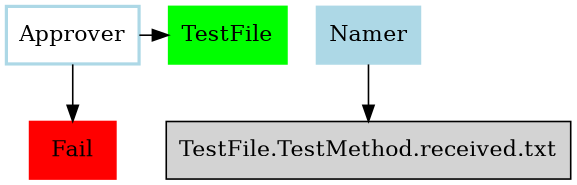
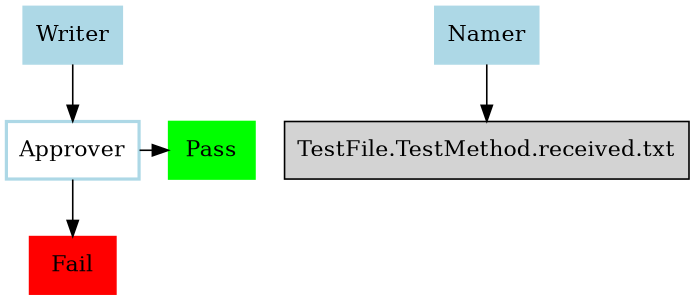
none -> (73, 35)
(228, 35) -> (212, 150)
